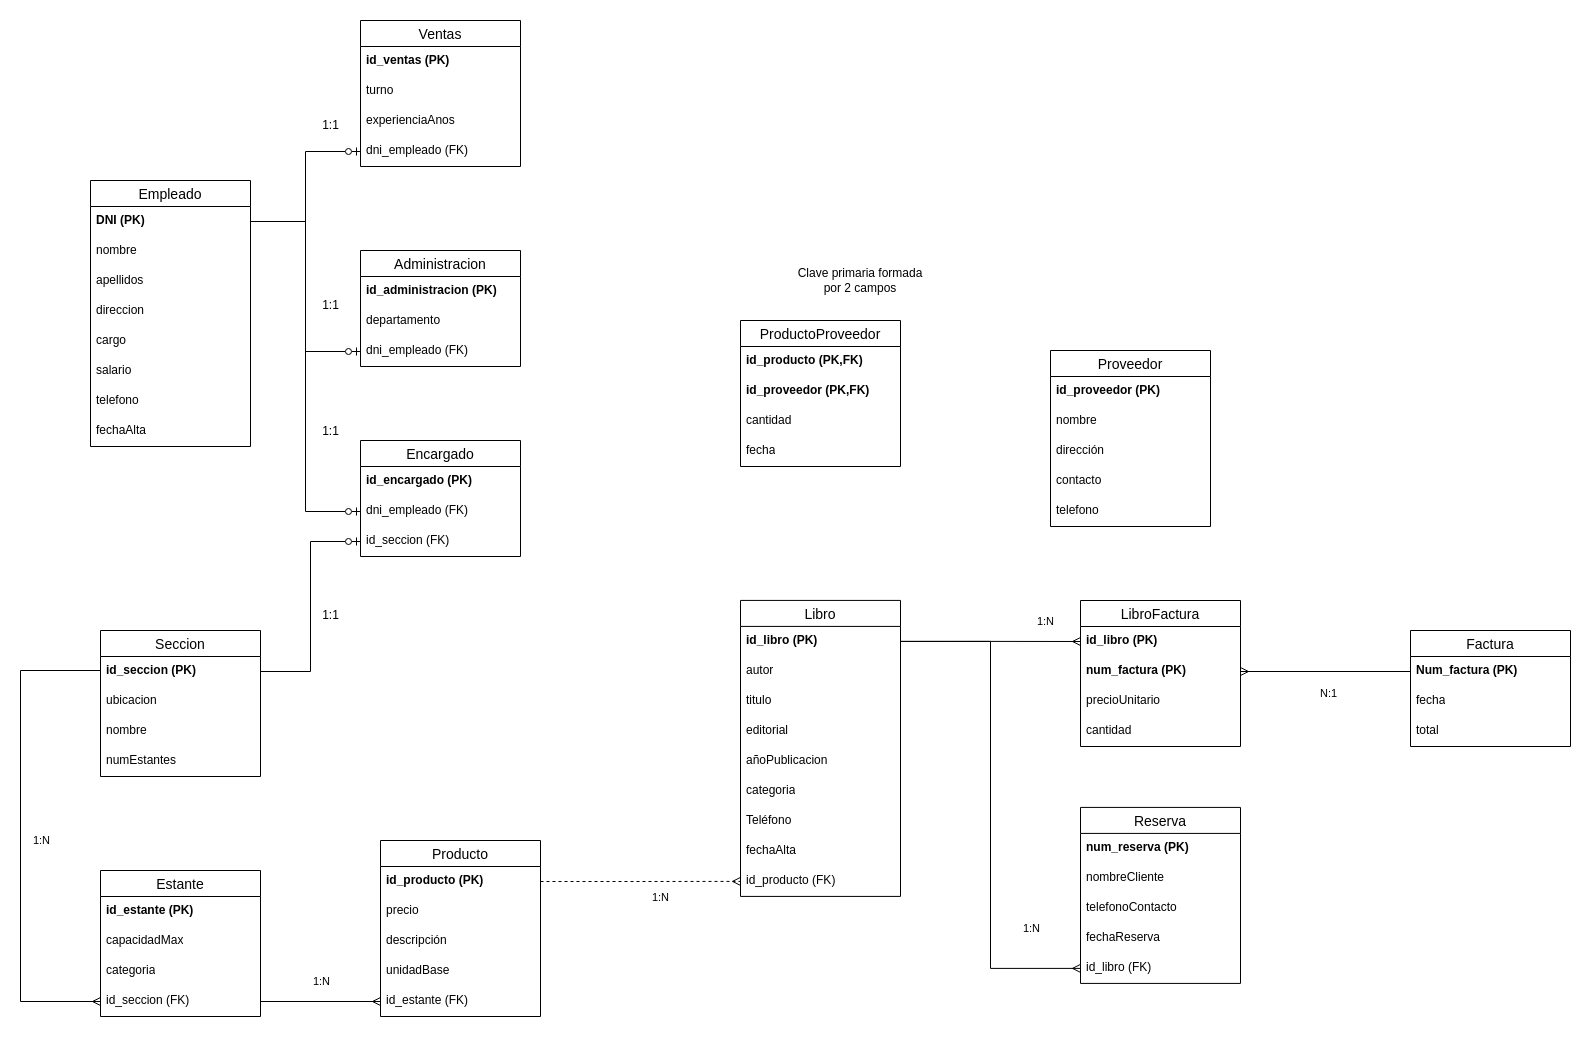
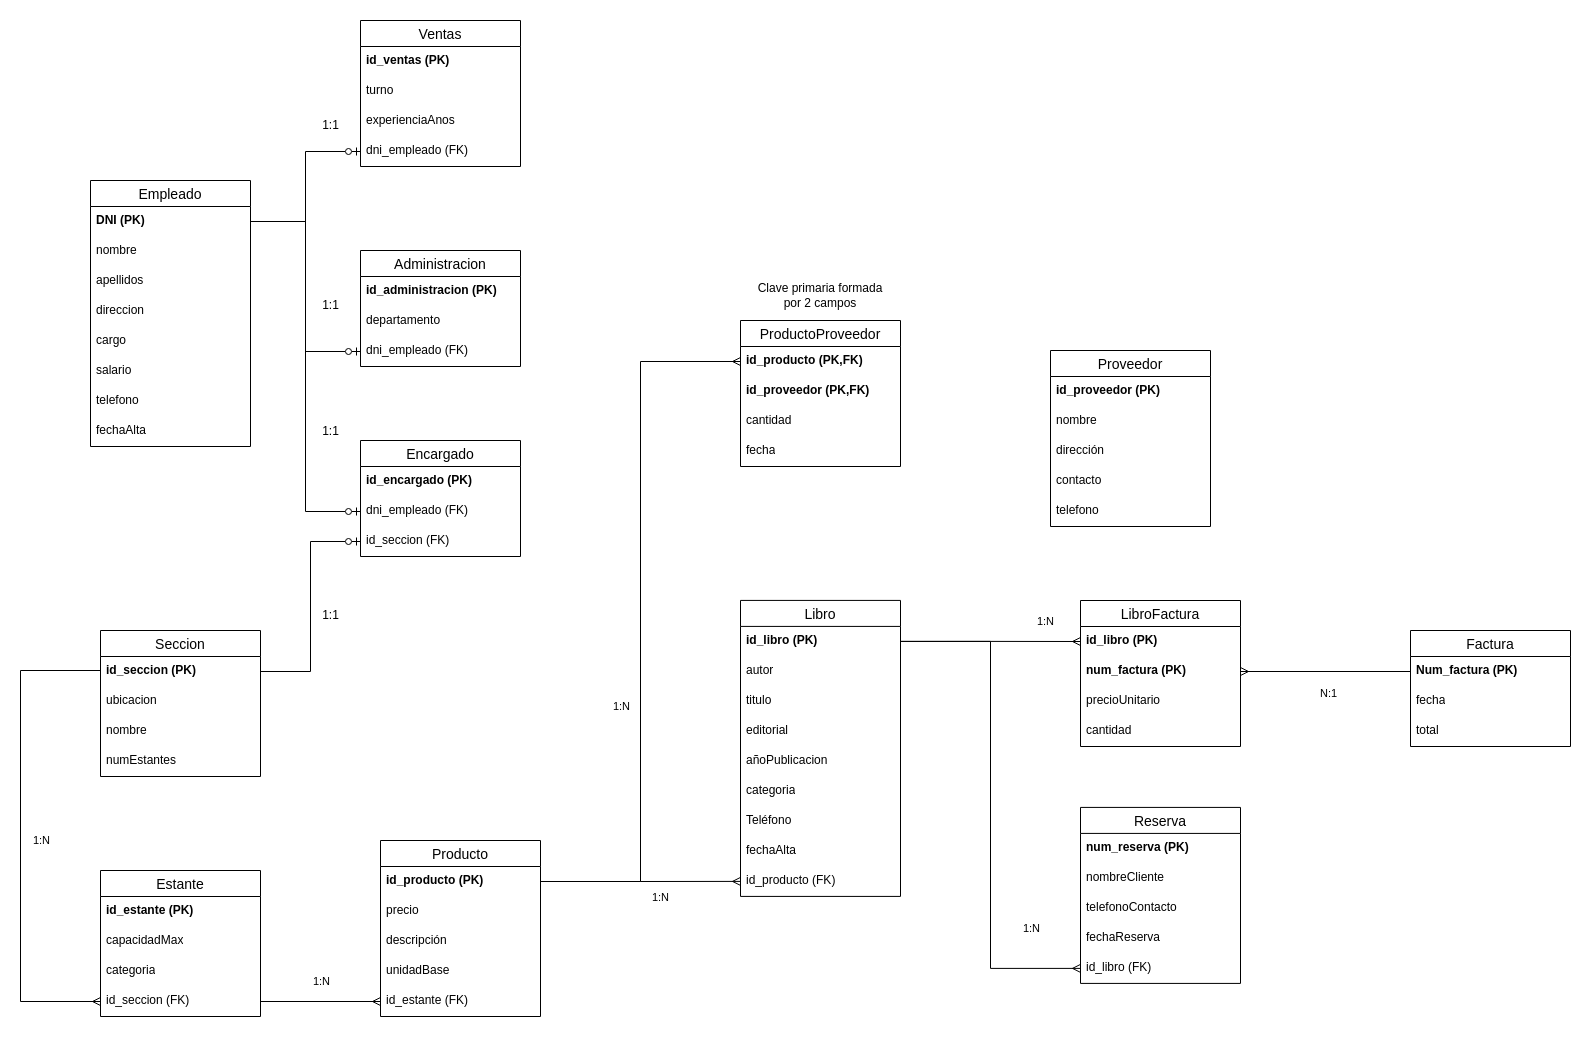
(861, 281) -> (821, 296)
none -> (641, 572)
(690, 881) -> (690, 881)
